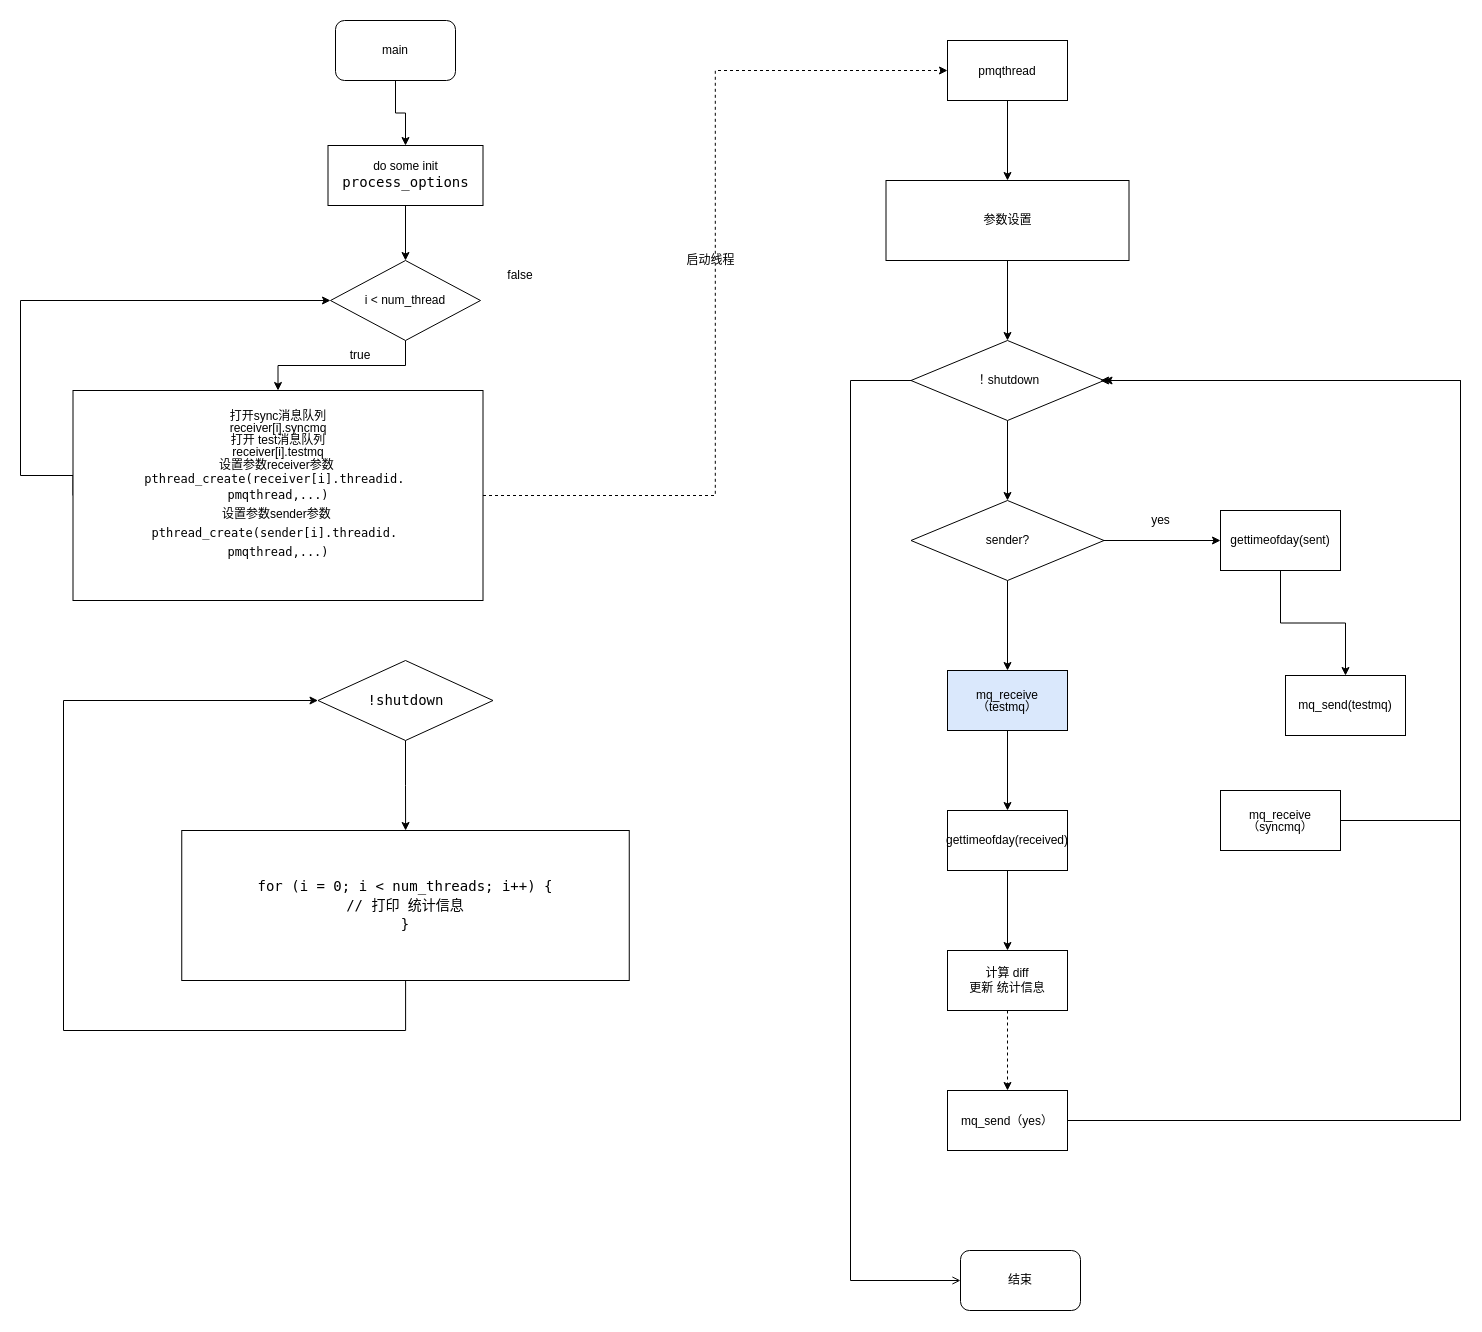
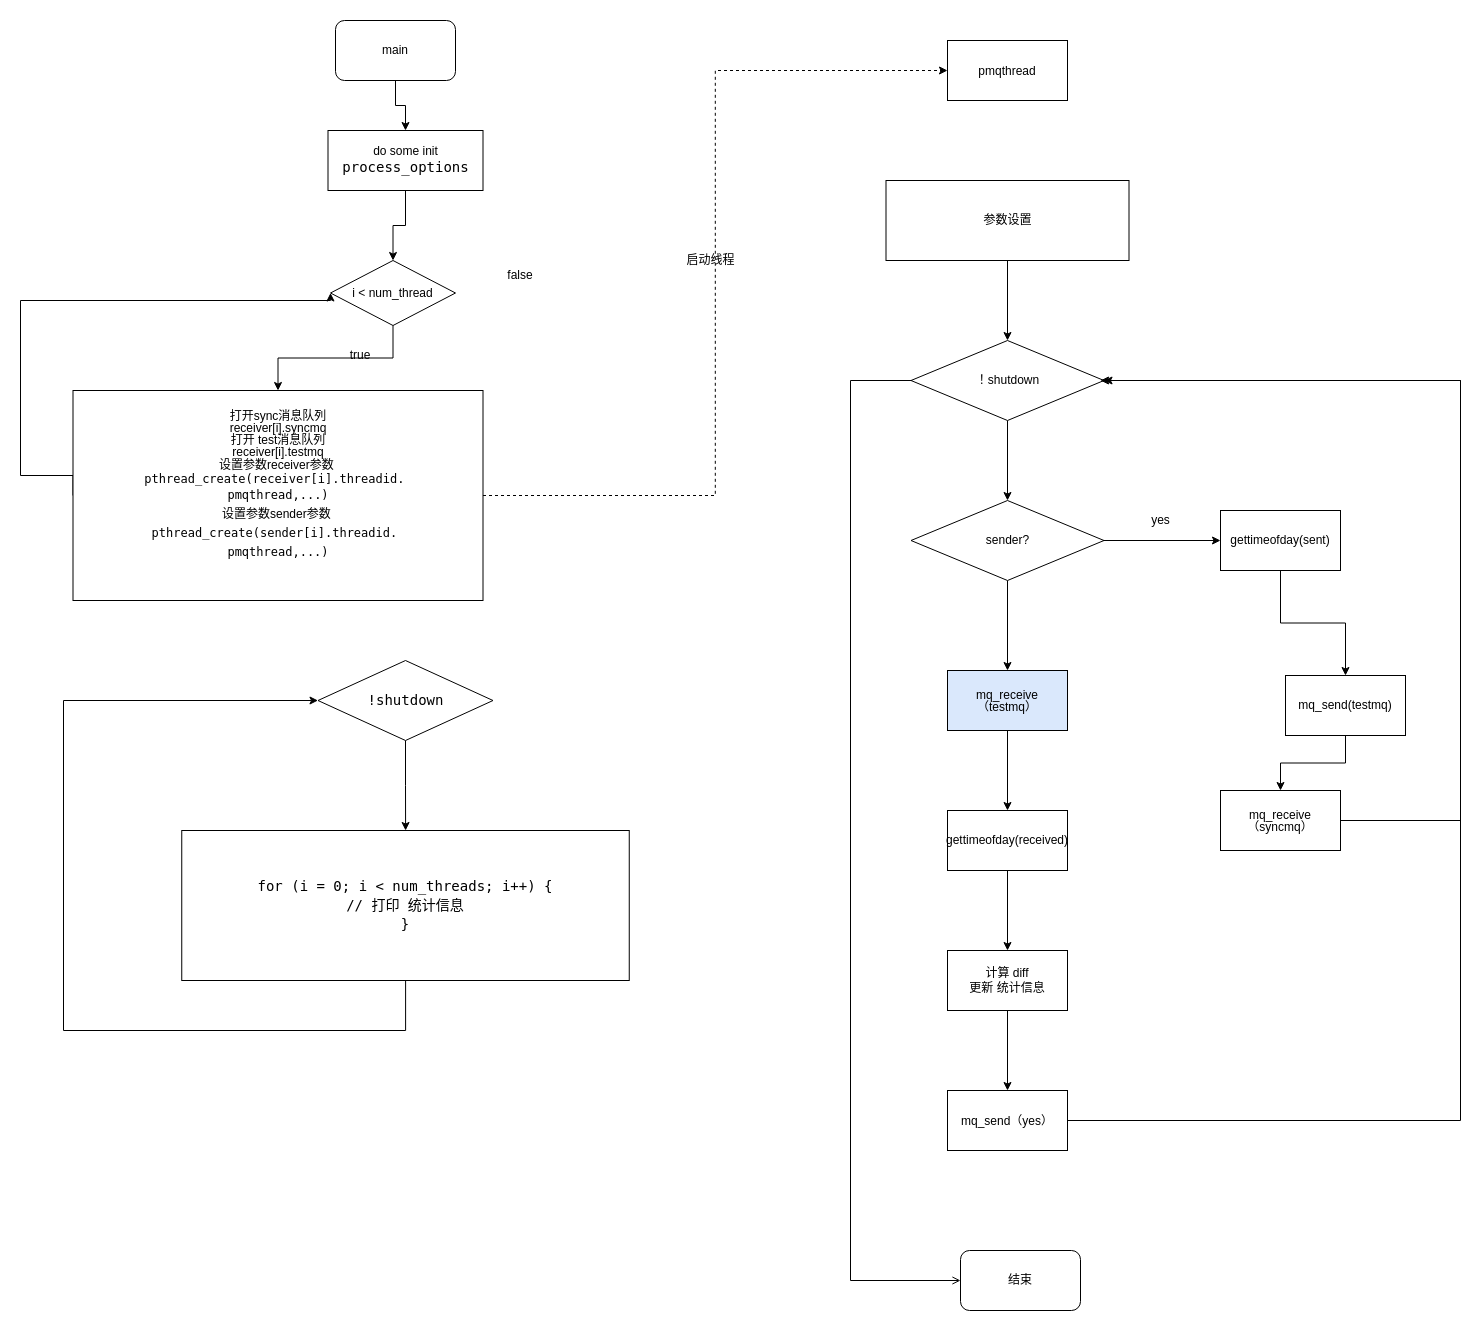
(1008, 137) -> none
(406, 176) -> (406, 161)
(406, 301) -> (393, 293)
none -> (1317, 763)
(1008, 1048) -> (1008, 1048)
